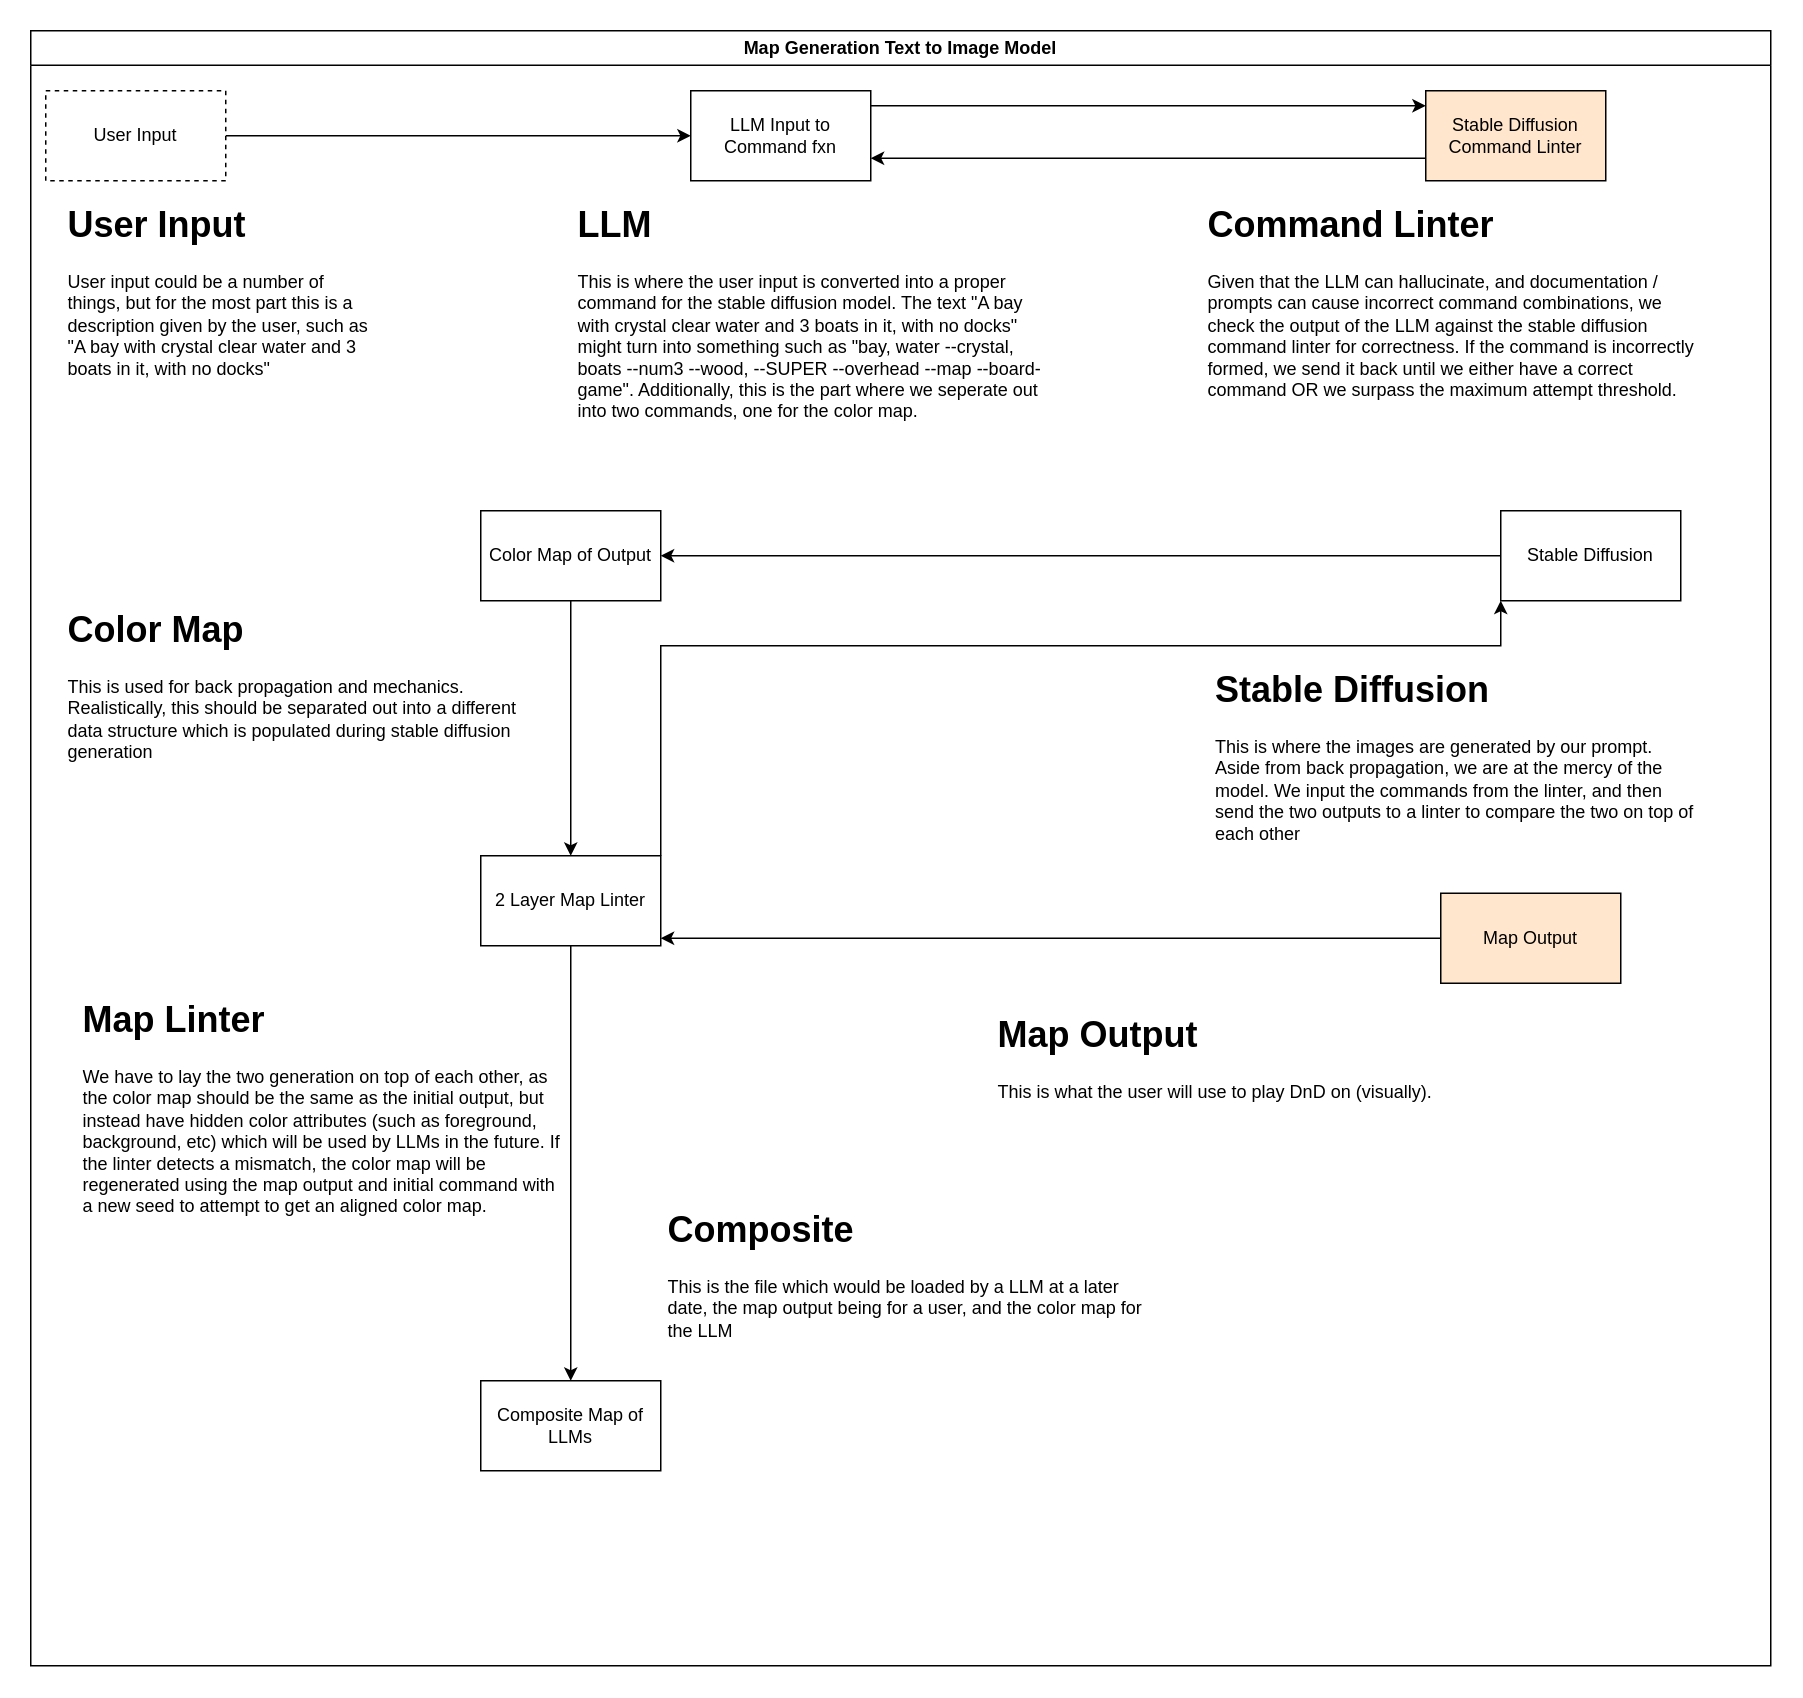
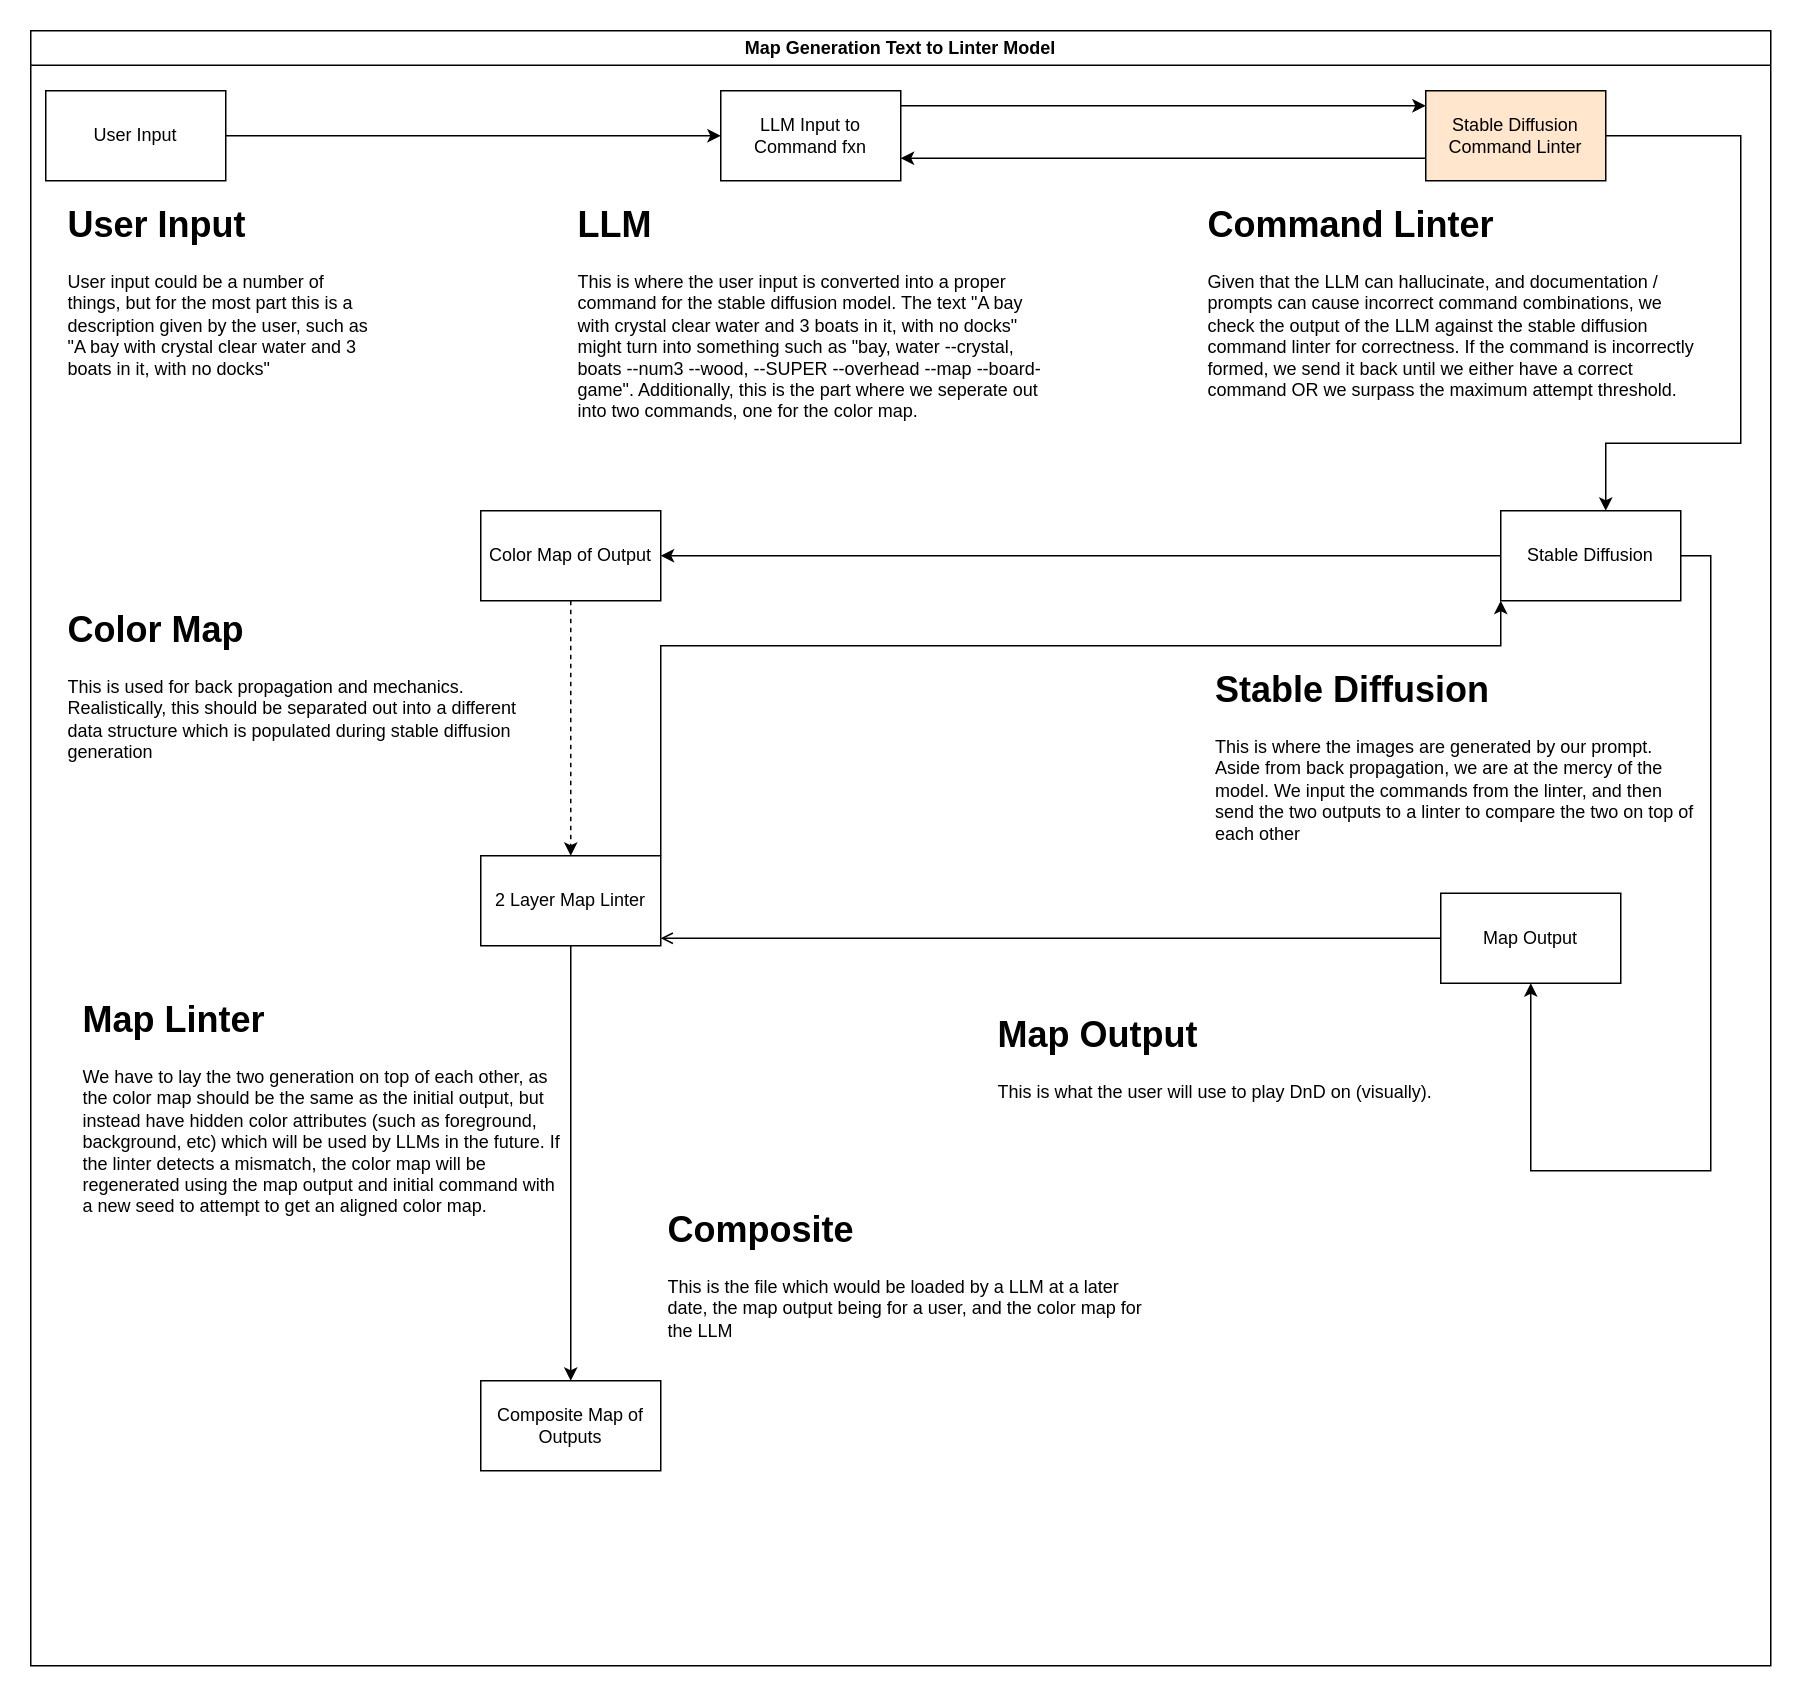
(901, 49) -> (901, 49)
(136, 136) -> (136, 136)
(781, 136) -> (811, 136)
none -> (1741, 317)
(571, 724) -> (571, 724)
(672, 938) -> (669, 938)
(1531, 938) -> (1531, 938)
none -> (1711, 1027)
(571, 1426) -> (571, 1426)
